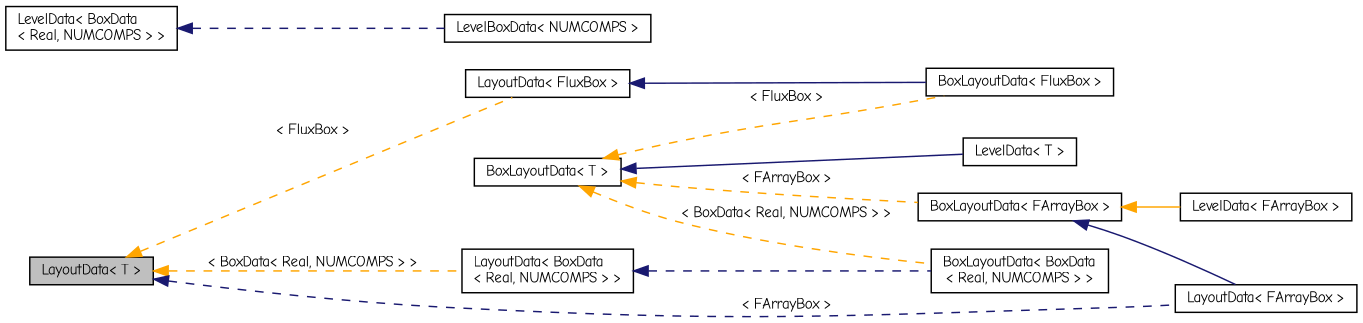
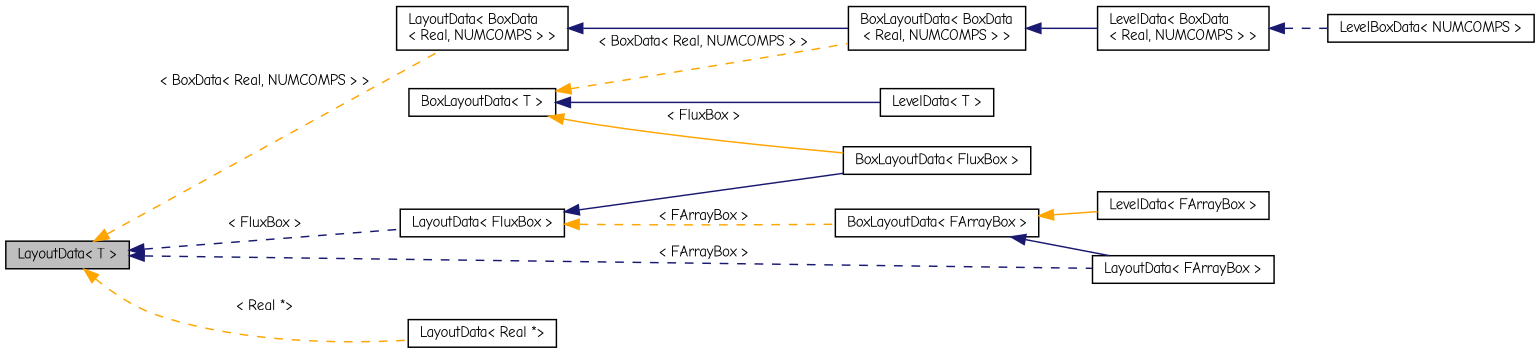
none -> (1069, 28)
(781, 123) -> (703, 139)
(326, 174) -> (272, 239)
(777, 194) -> (707, 225)
(790, 271) -> (716, 28)
none -> (482, 333)
